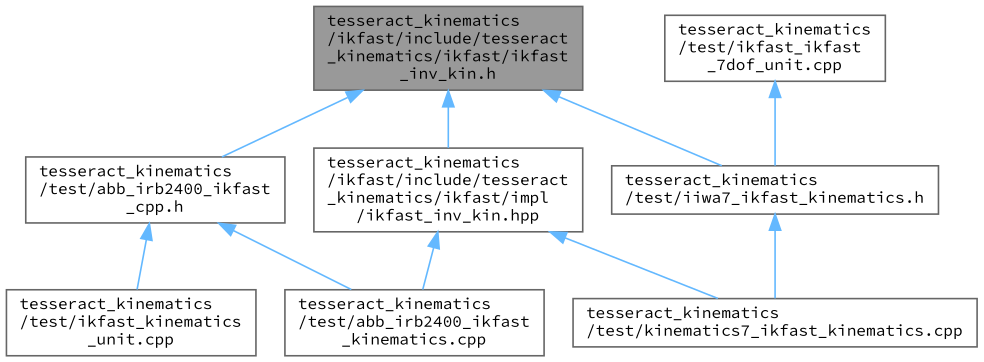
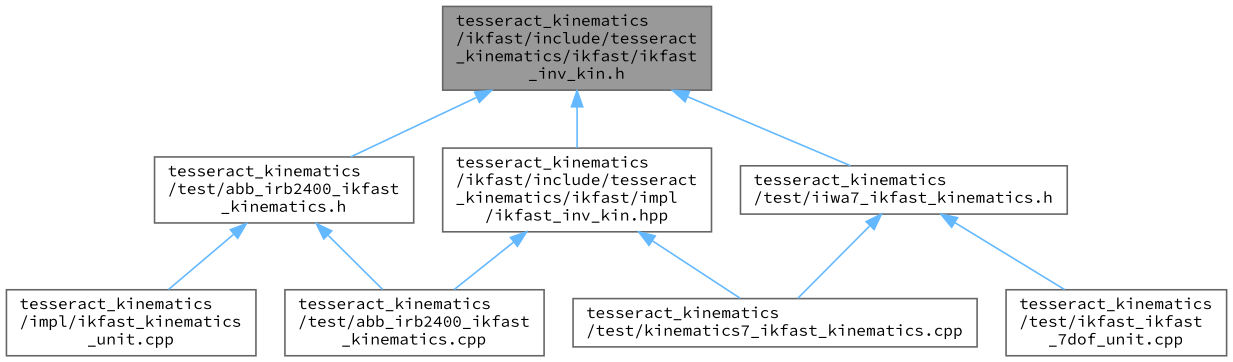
(775, 132) -> (1010, 256)
(155, 190) -> (284, 190)
(131, 323) -> (131, 323)
